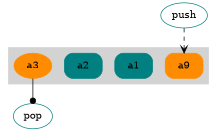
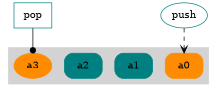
(184, 66) -> (184, 66)
(33, 88) -> (33, 38)
(33, 116) -> (33, 15)
